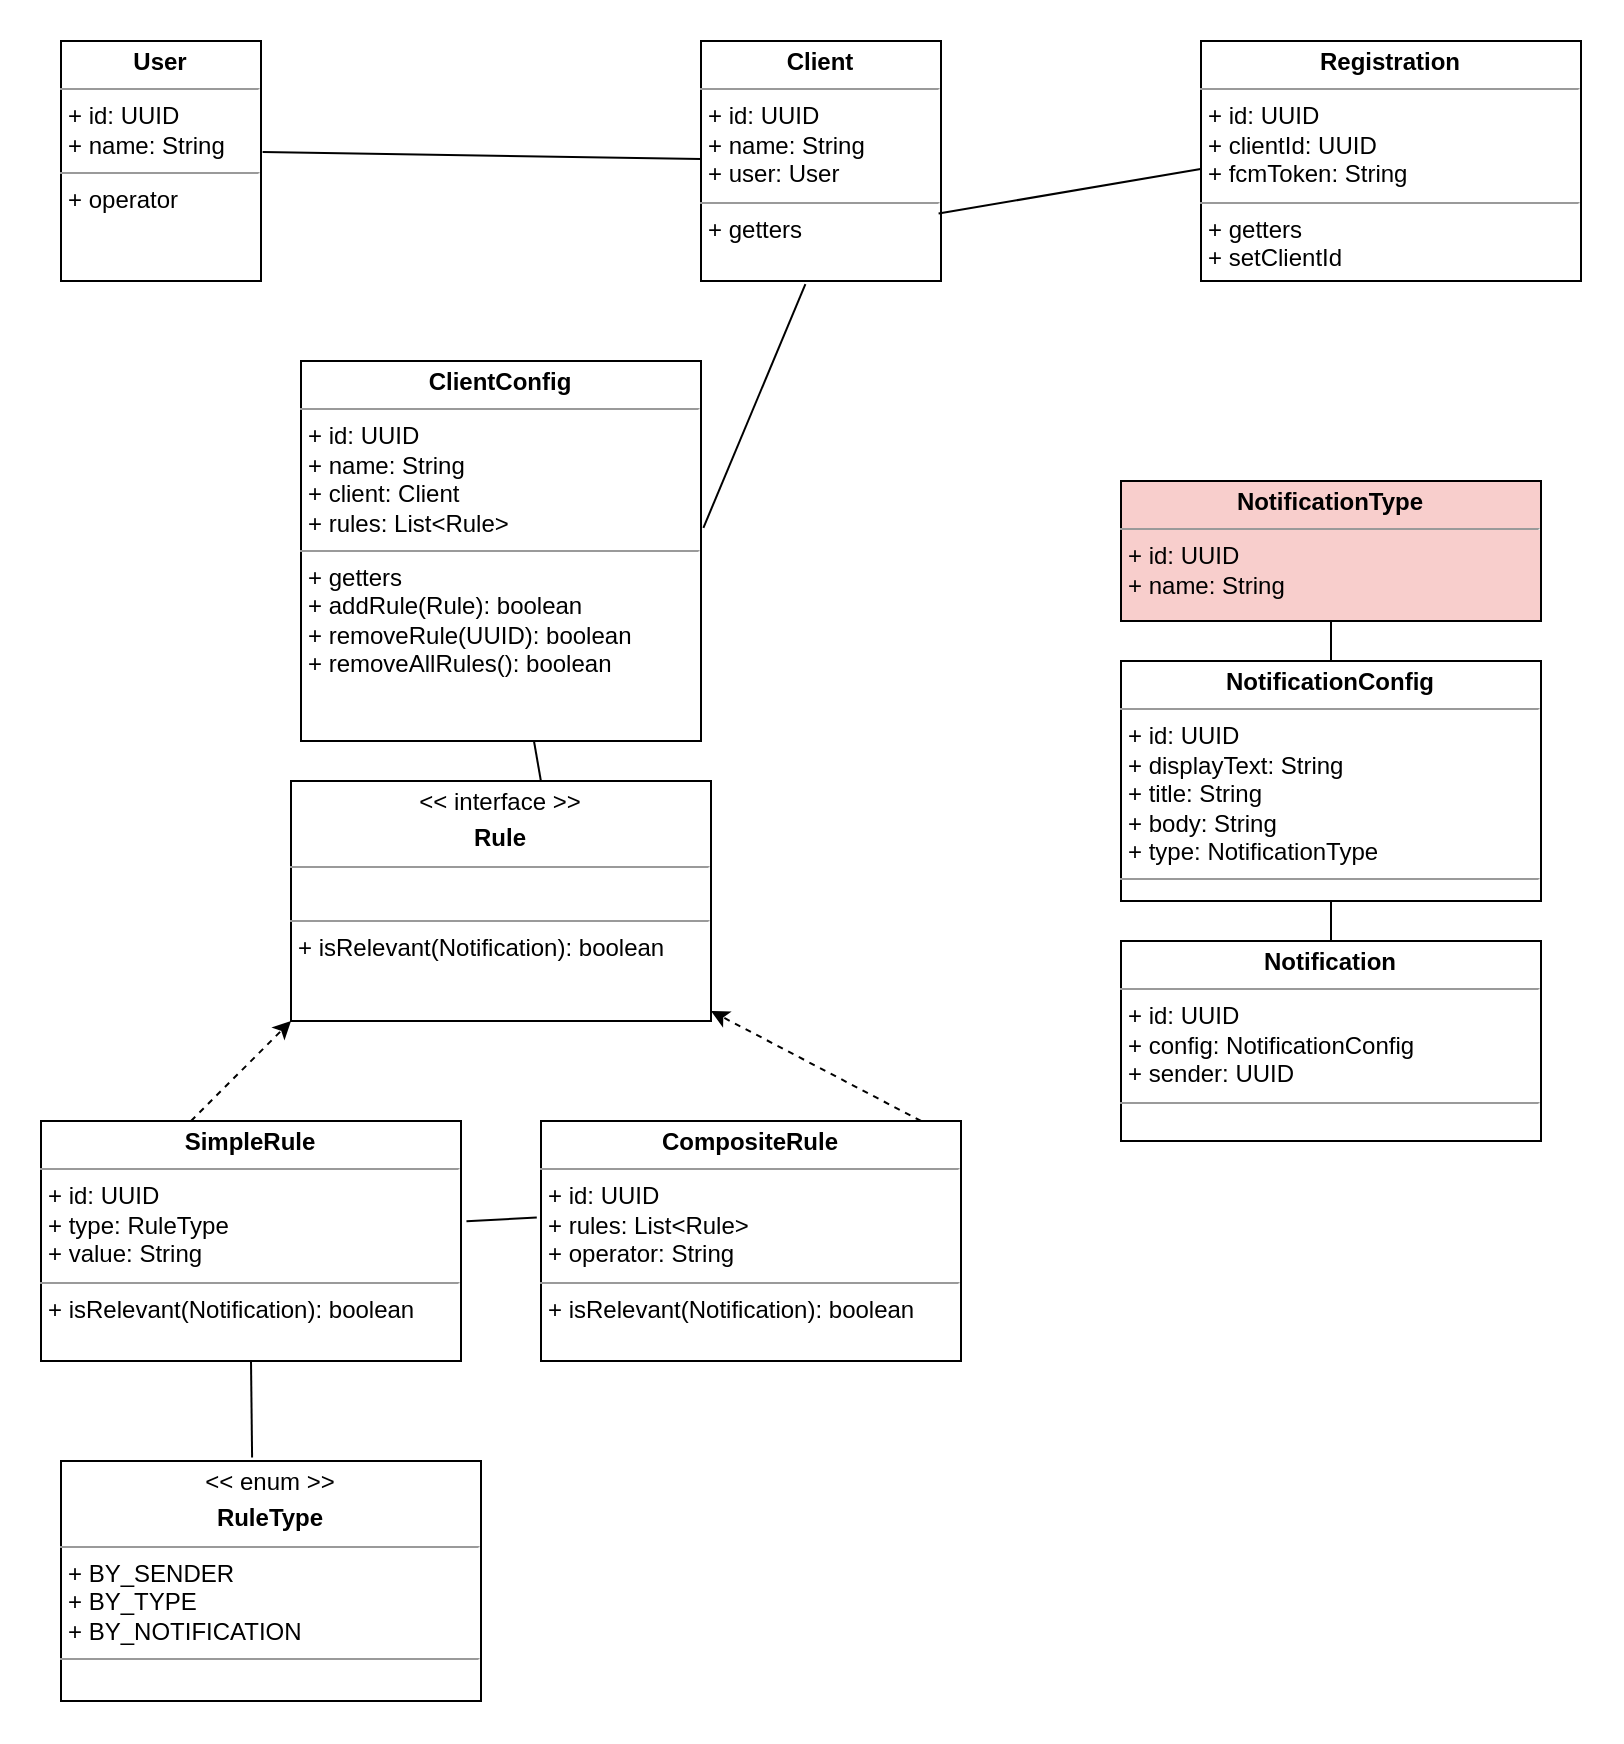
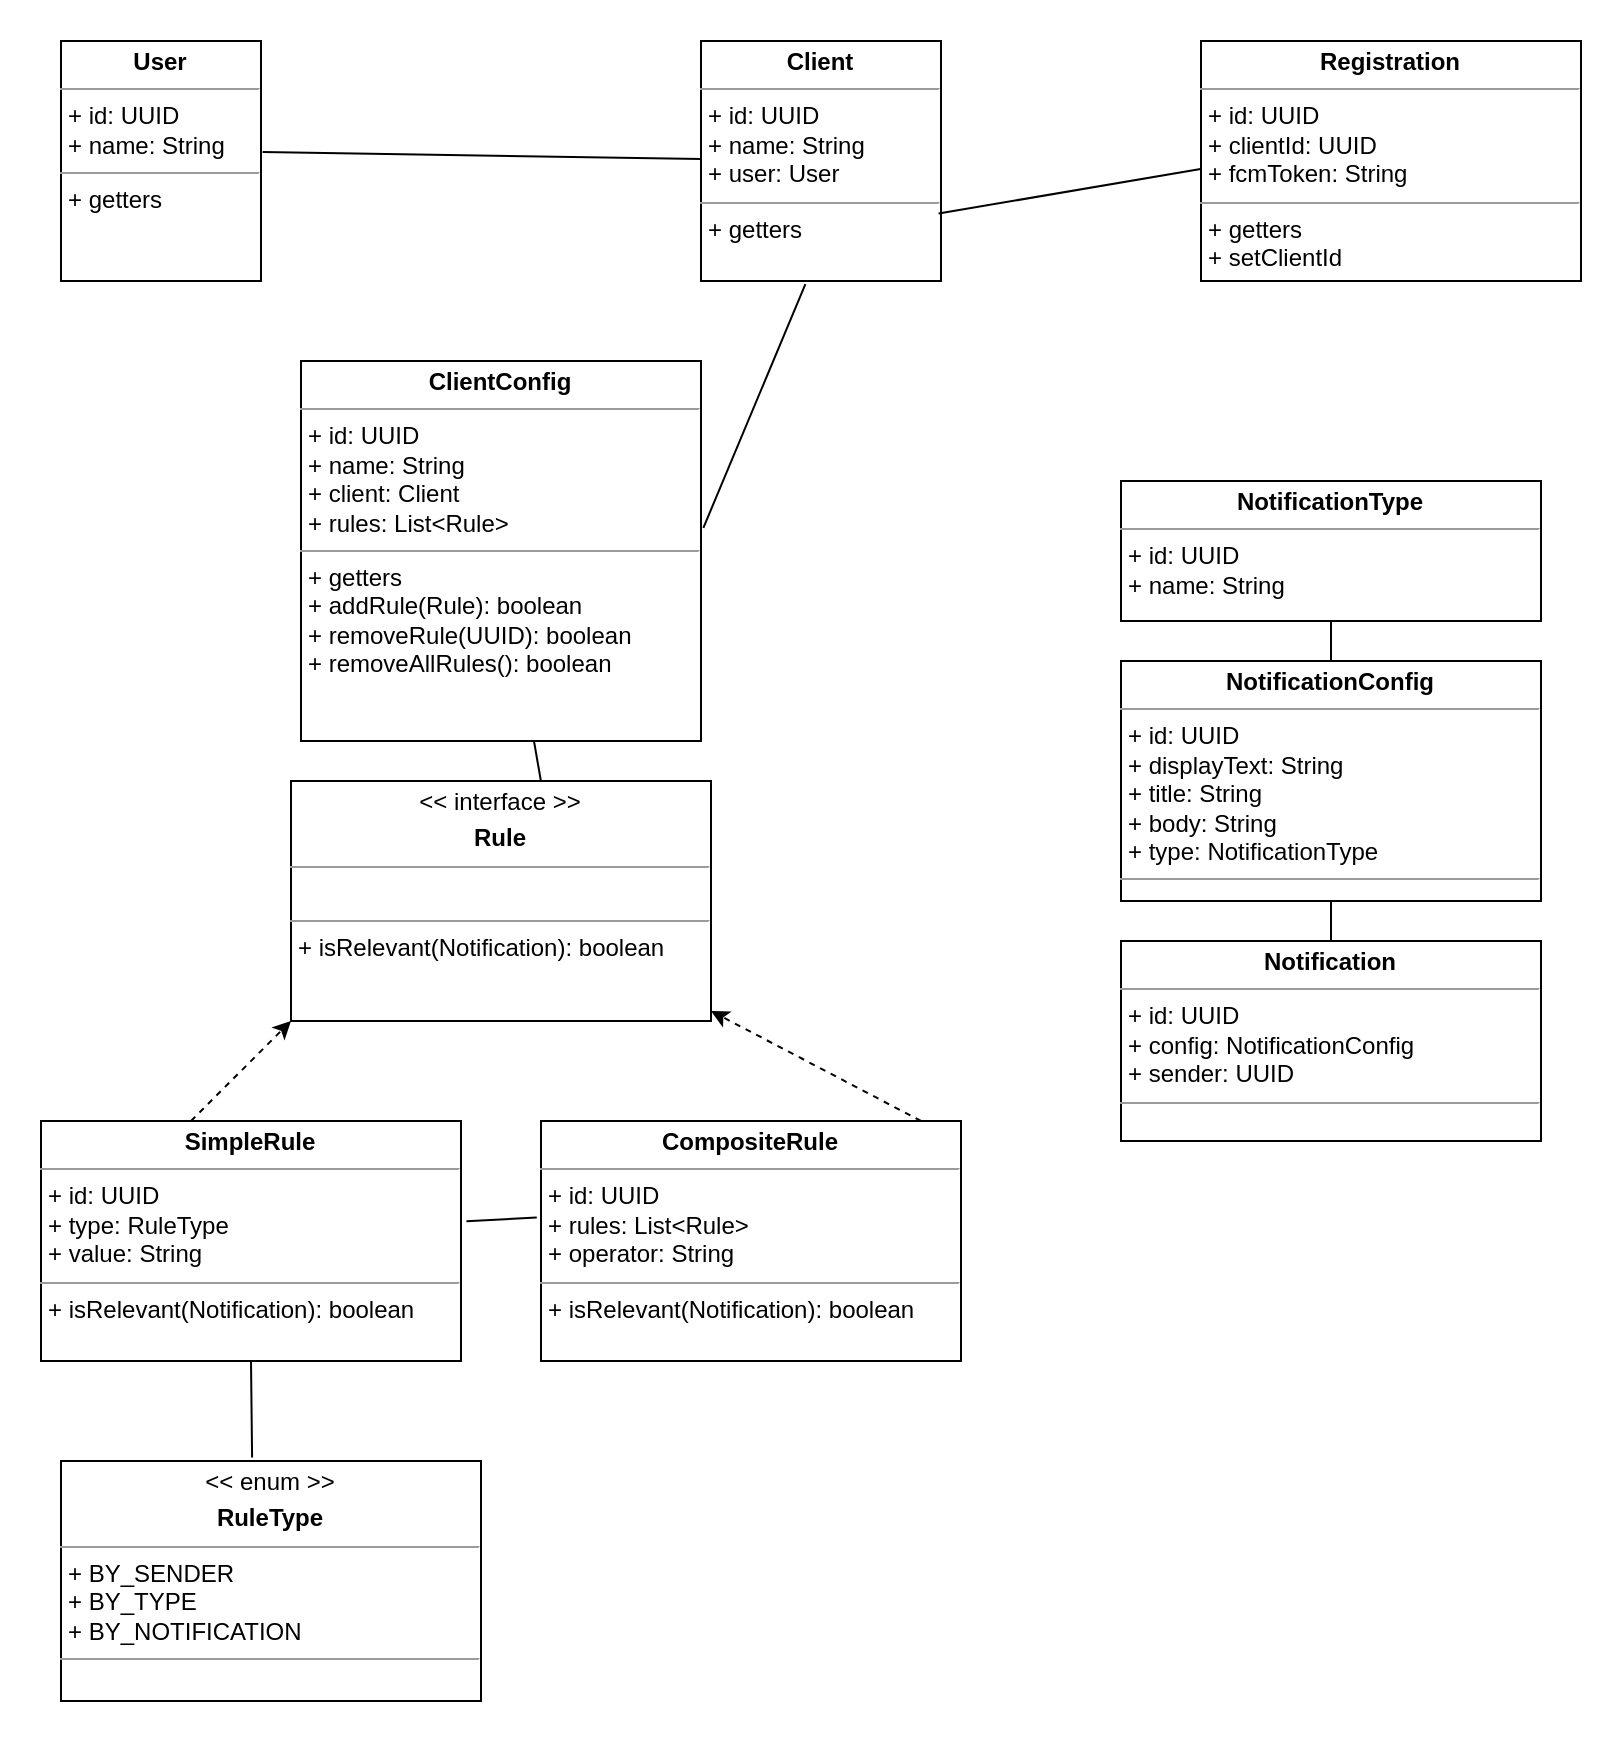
(143, 99) -> (143, 99)
(1331, 551) -> (1331, 551)
